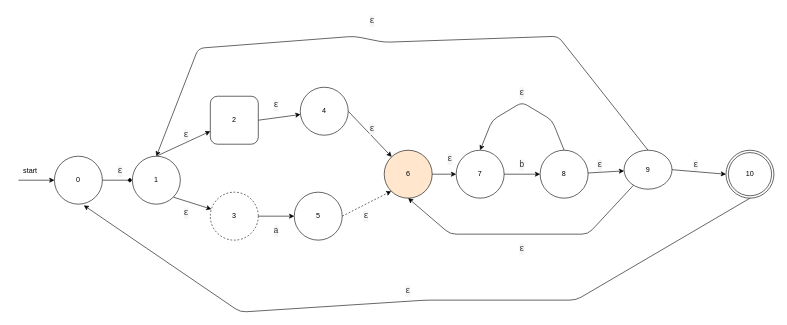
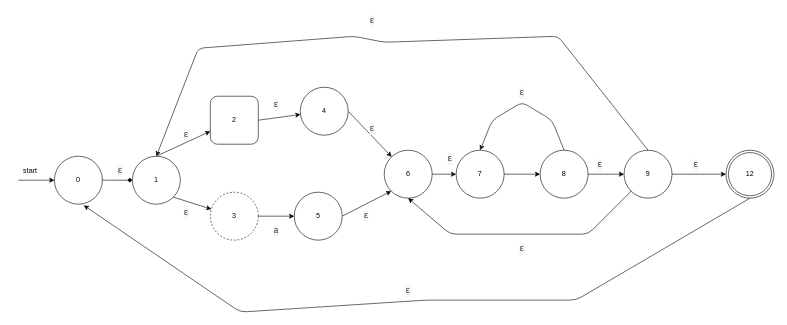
(522, 165) -> none
(648, 170) -> (648, 174)
(408, 174) -> (408, 174)
(750, 174) -> (750, 174)
(365, 205) -> (365, 205)
